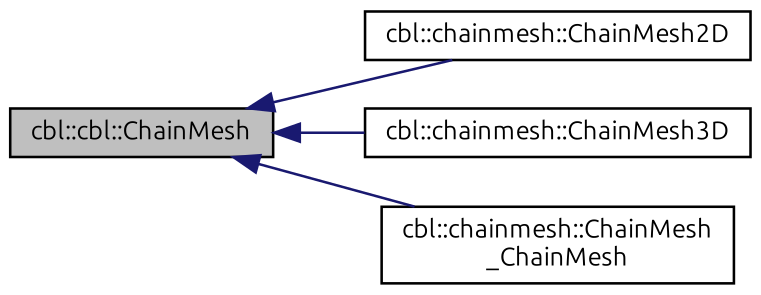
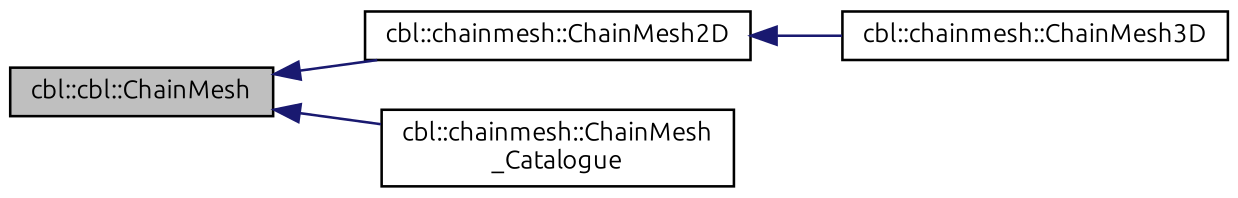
(332, 133) -> (810, 36)
(558, 245) -> (558, 148)
